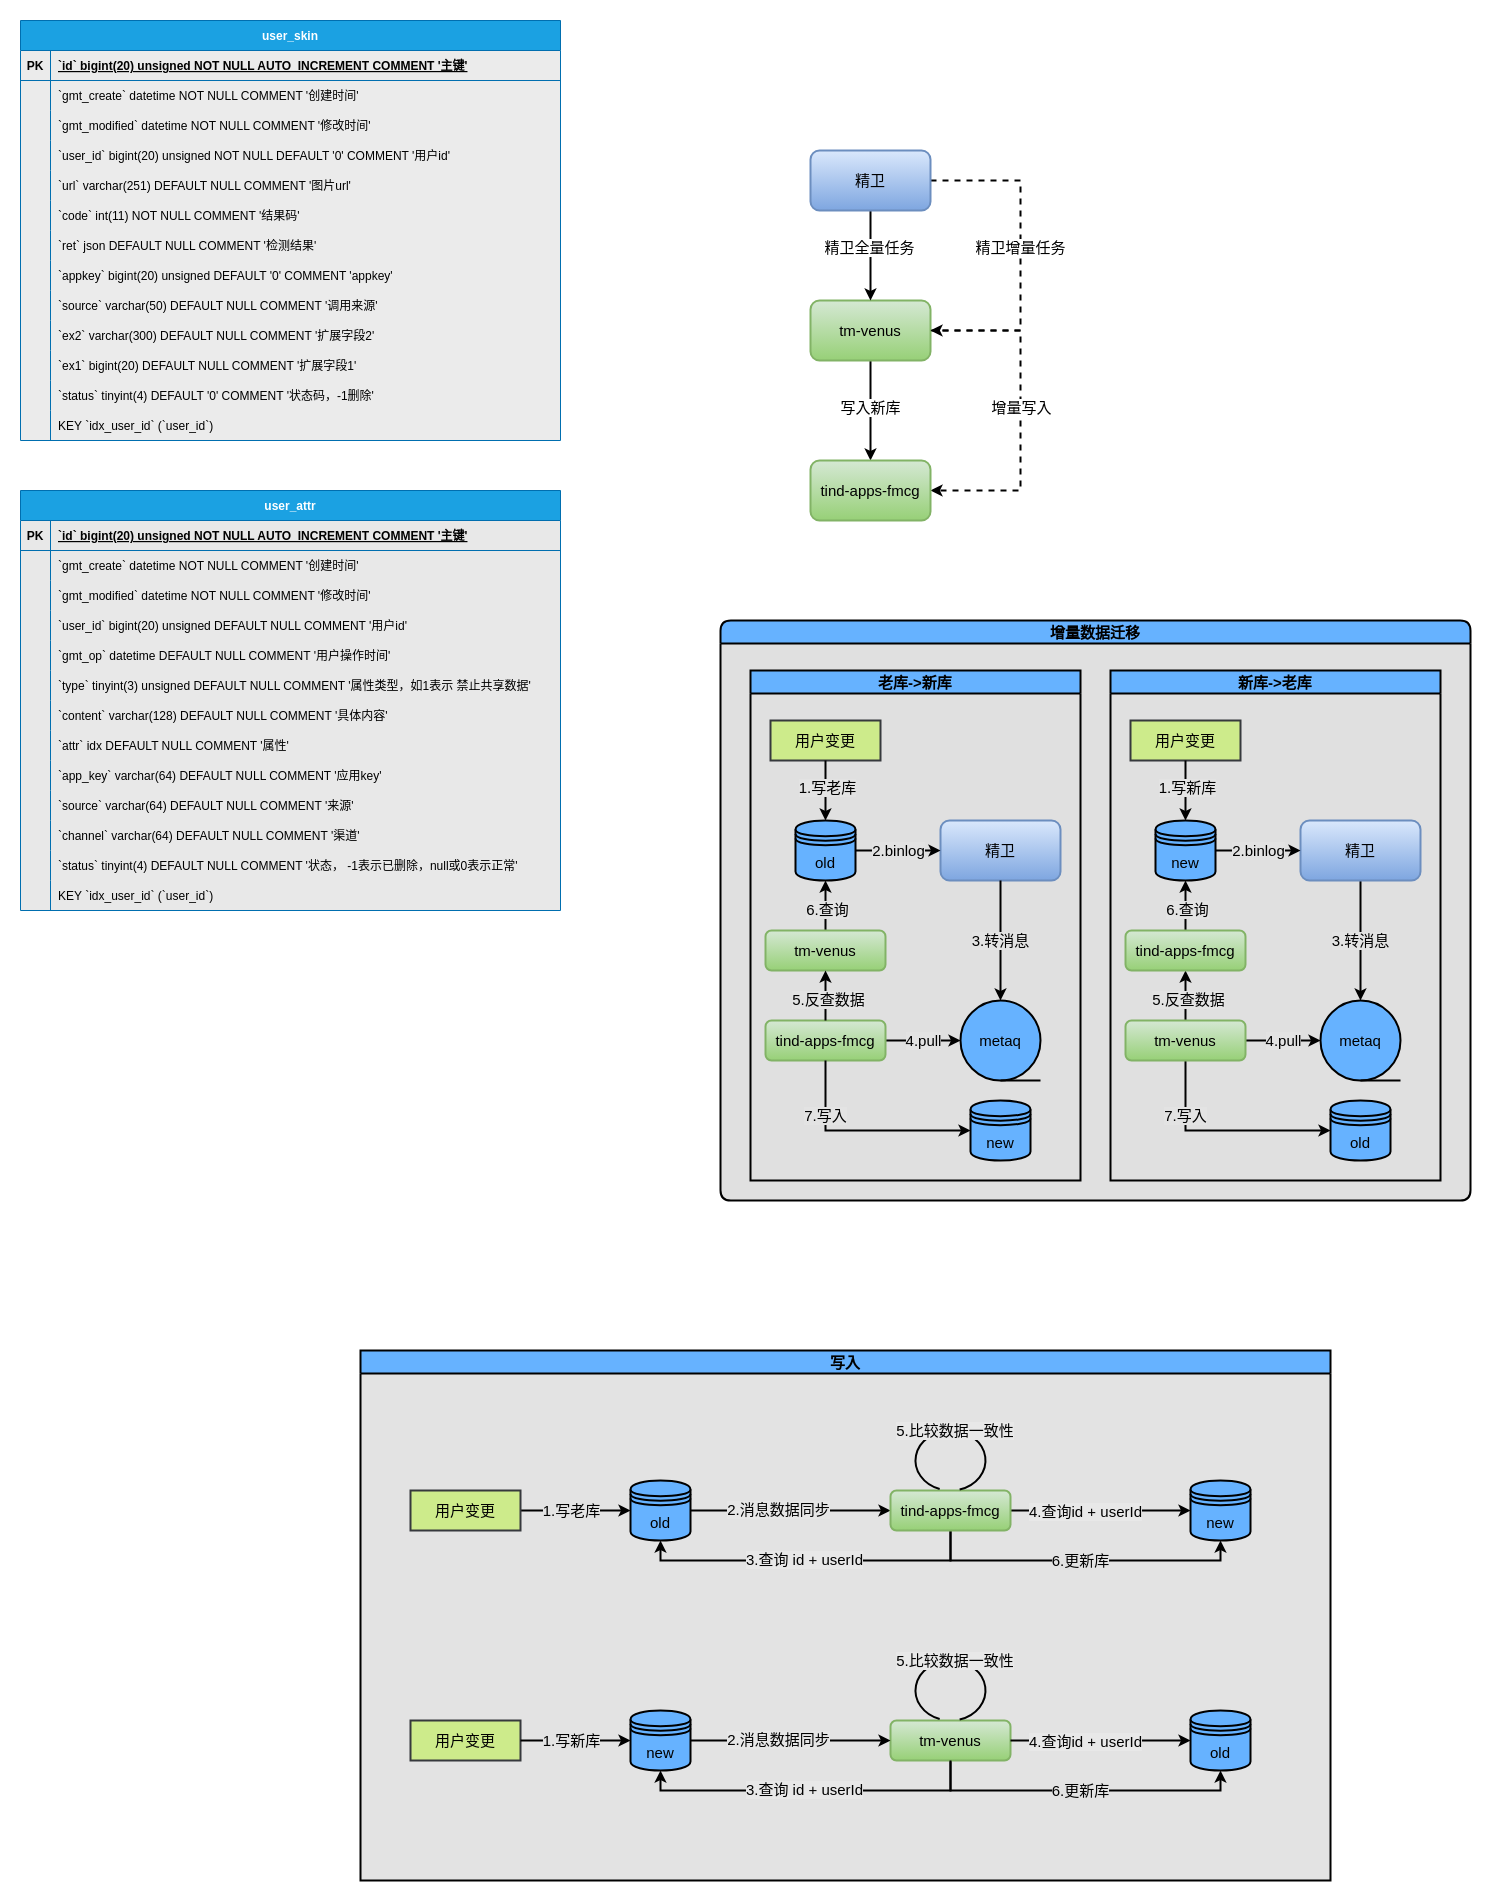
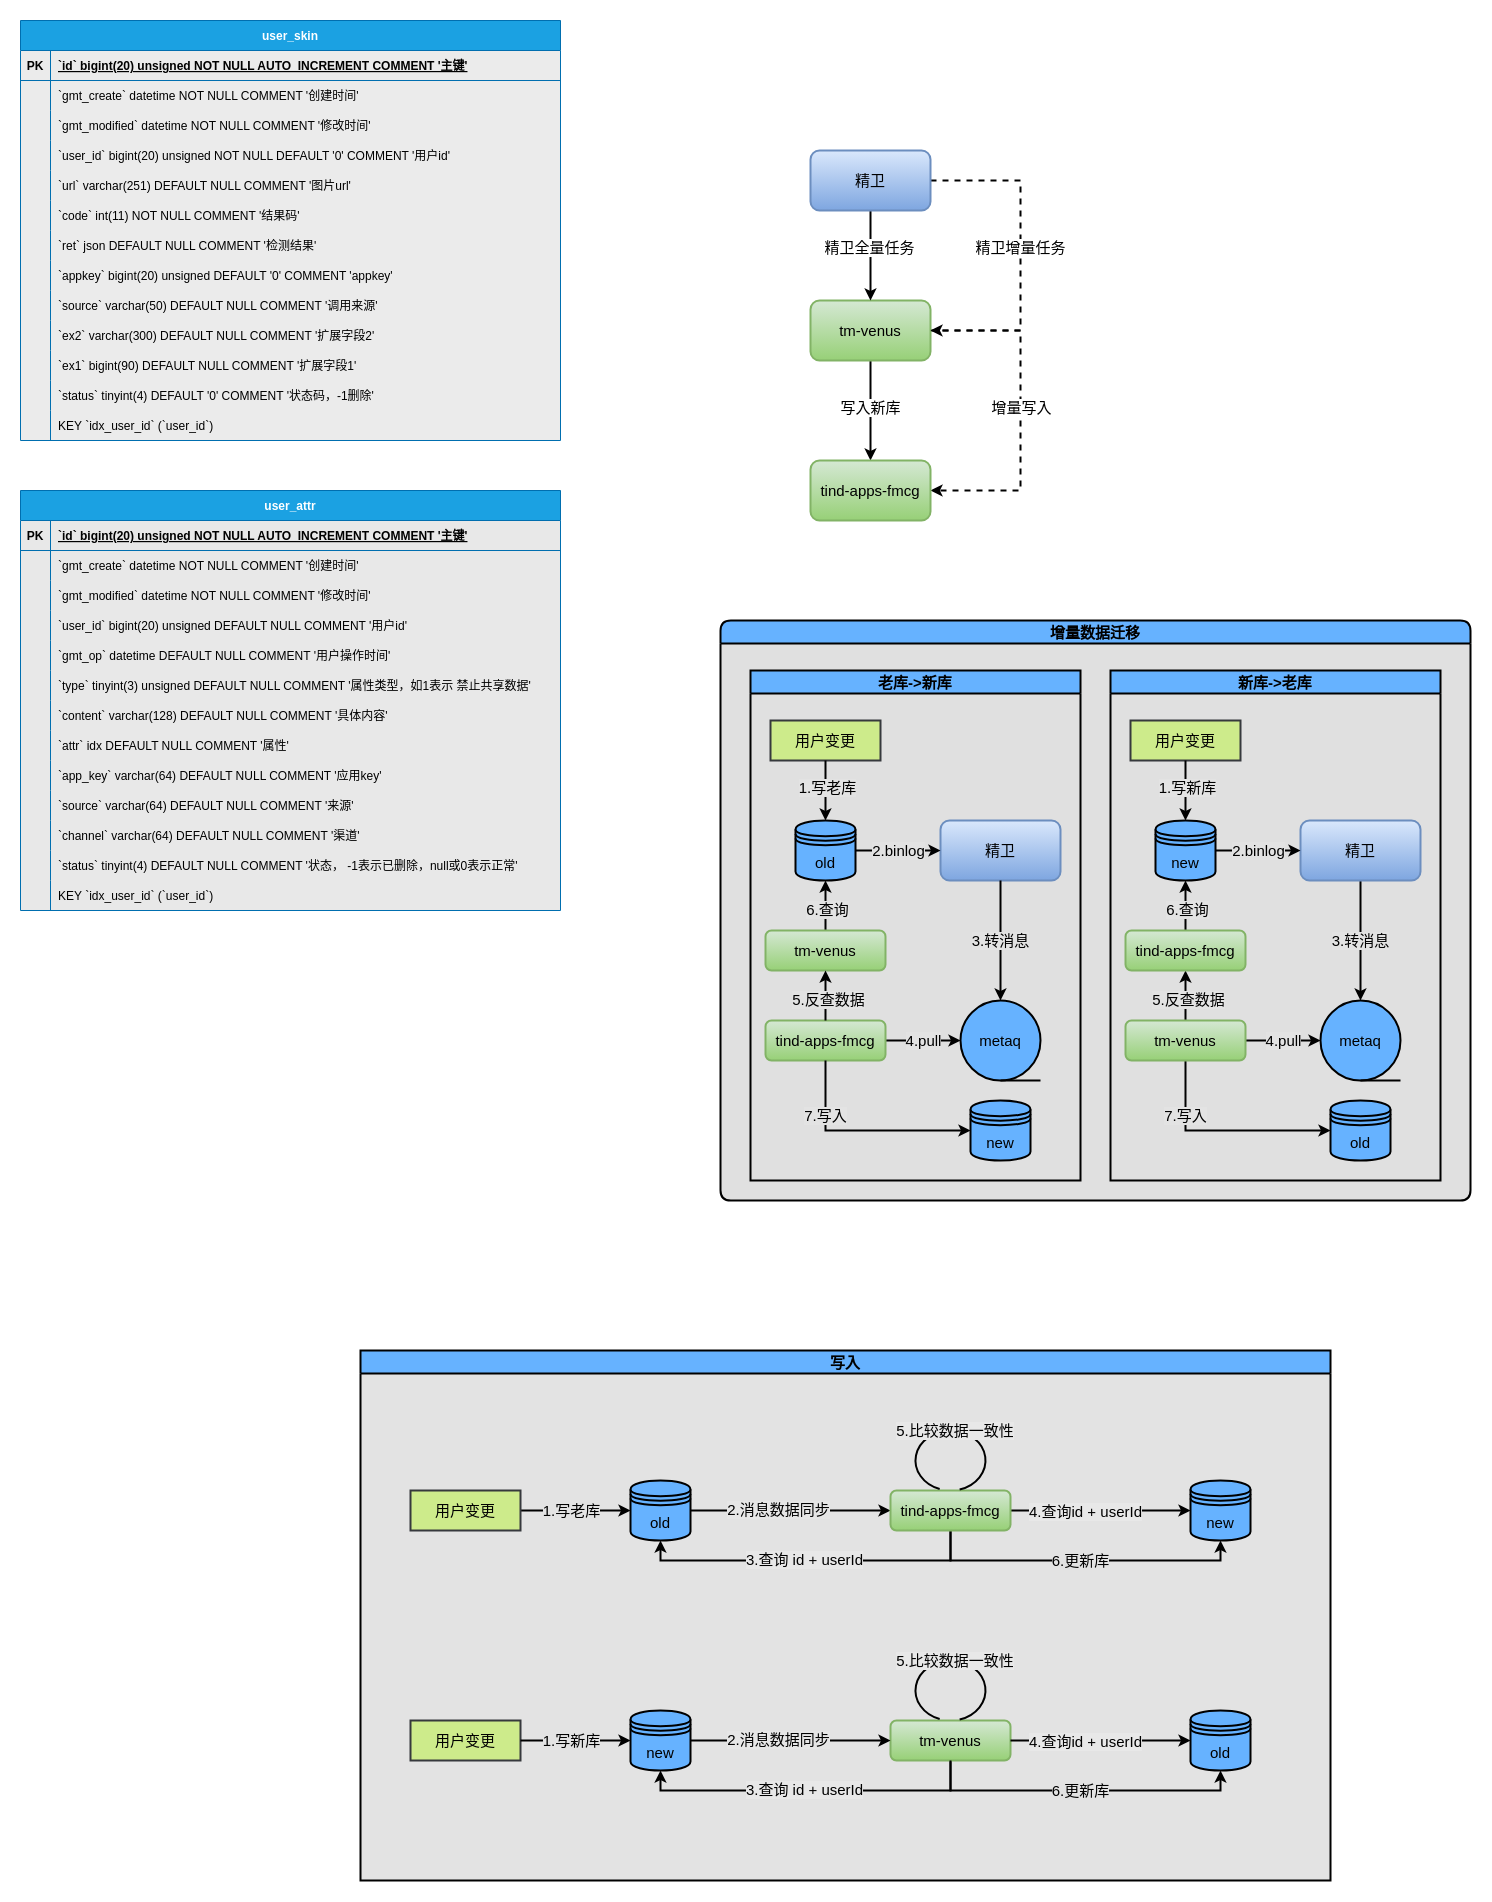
(206, 366) -> (206, 366)
